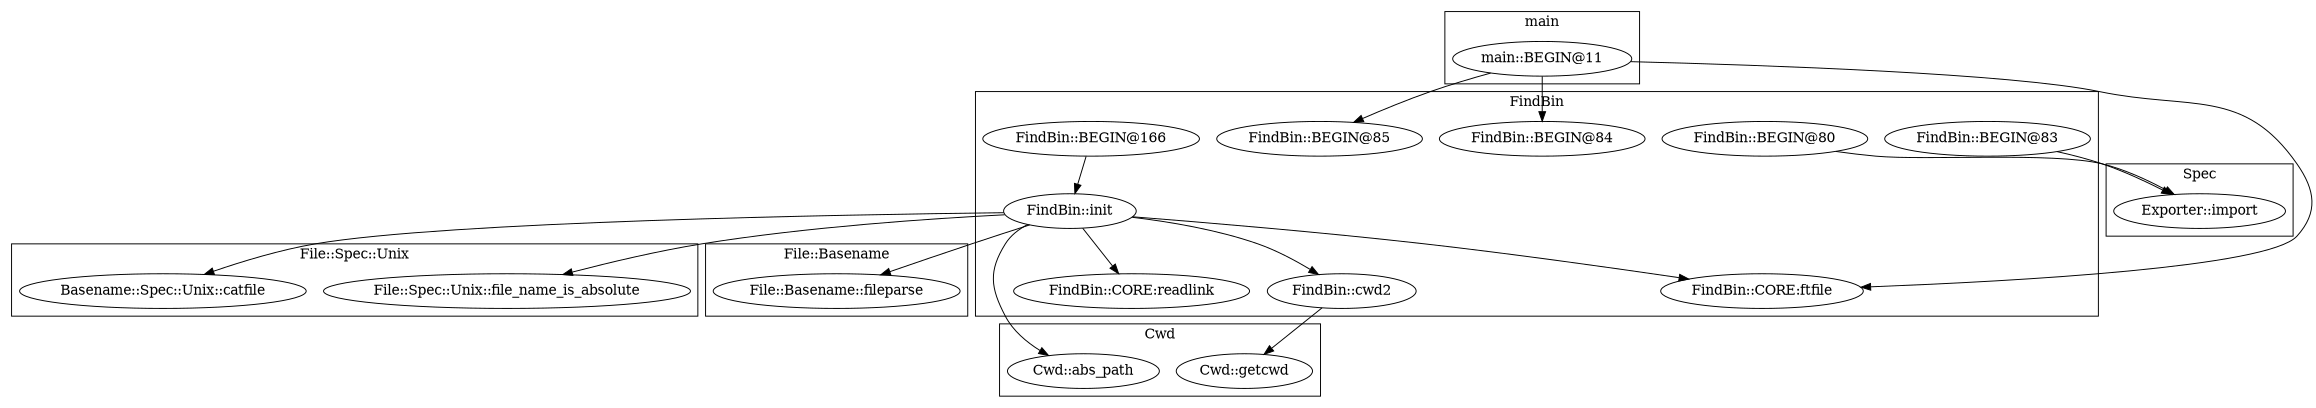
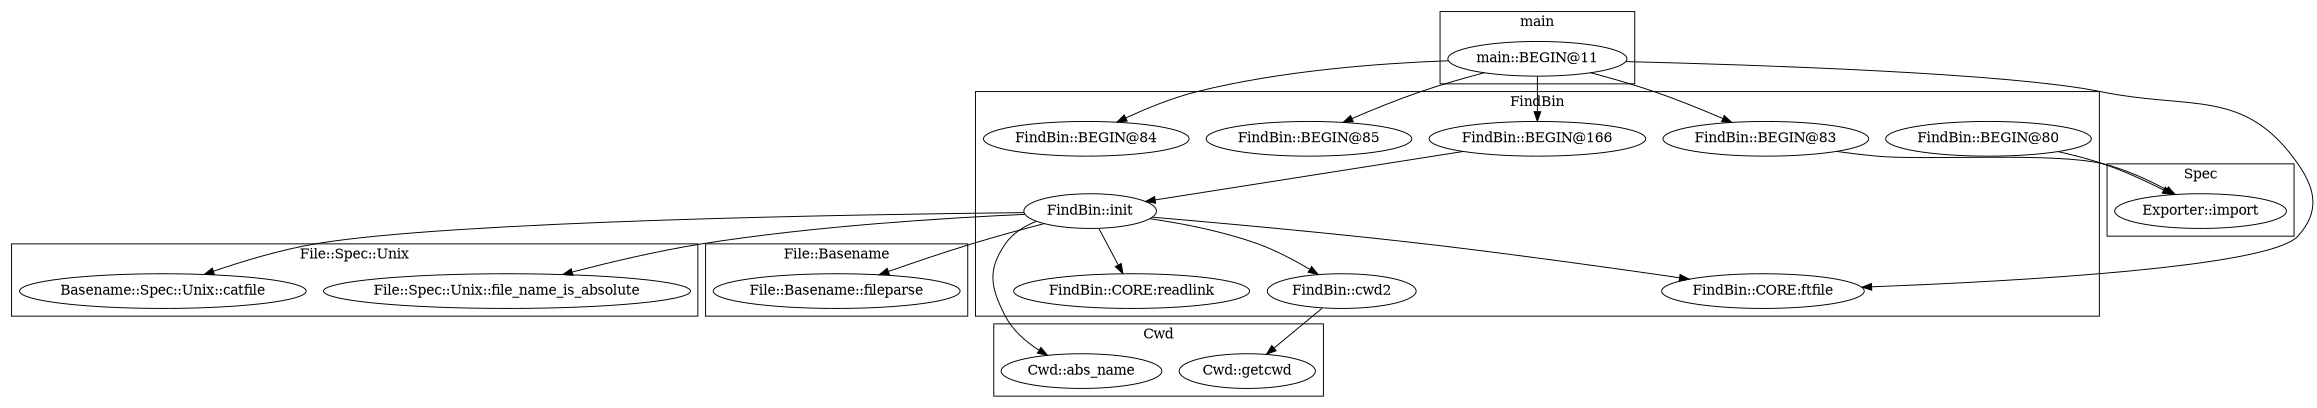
none -> (1537, 97)
none -> (1671, 98)
(1083, 371) -> (1081, 371)
